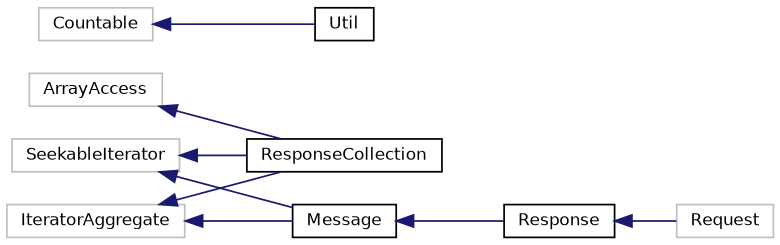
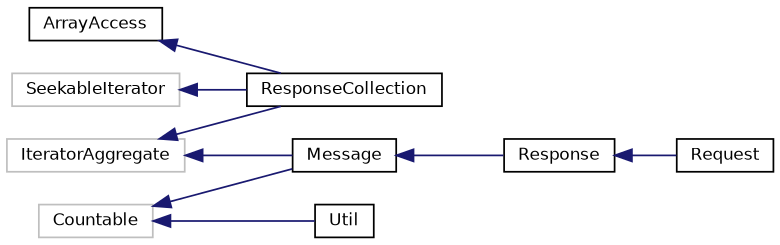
(96, 90) -> (96, 24)
(240, 194) -> (231, 185)
(725, 221) -> (725, 155)
